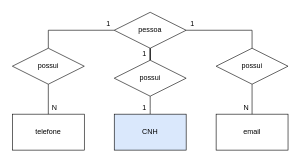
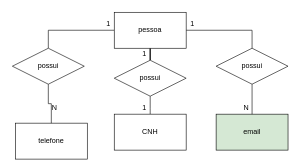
(150, 30) -> (150, 30)
(48, 132) -> (51, 141)
(150, 132) -> (150, 132)
(252, 132) -> (252, 132)
